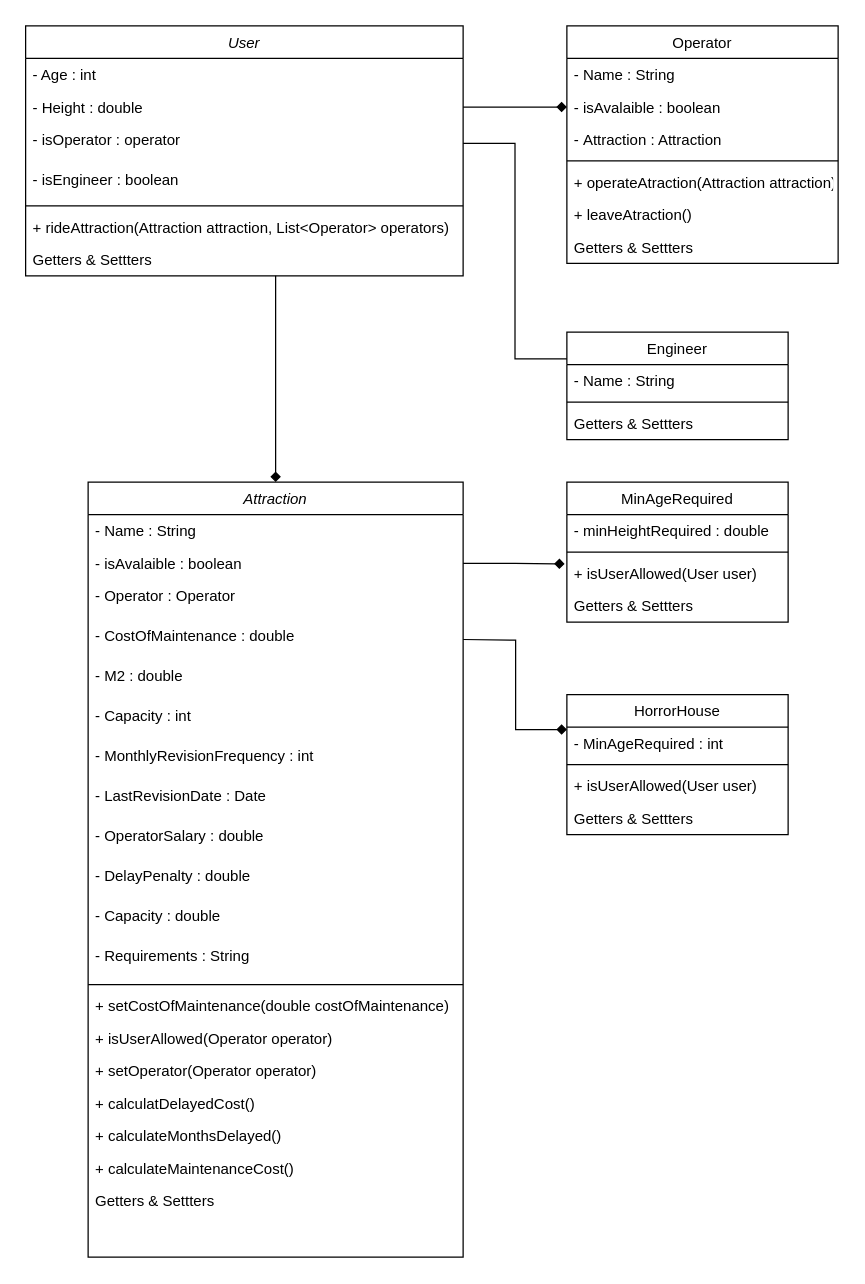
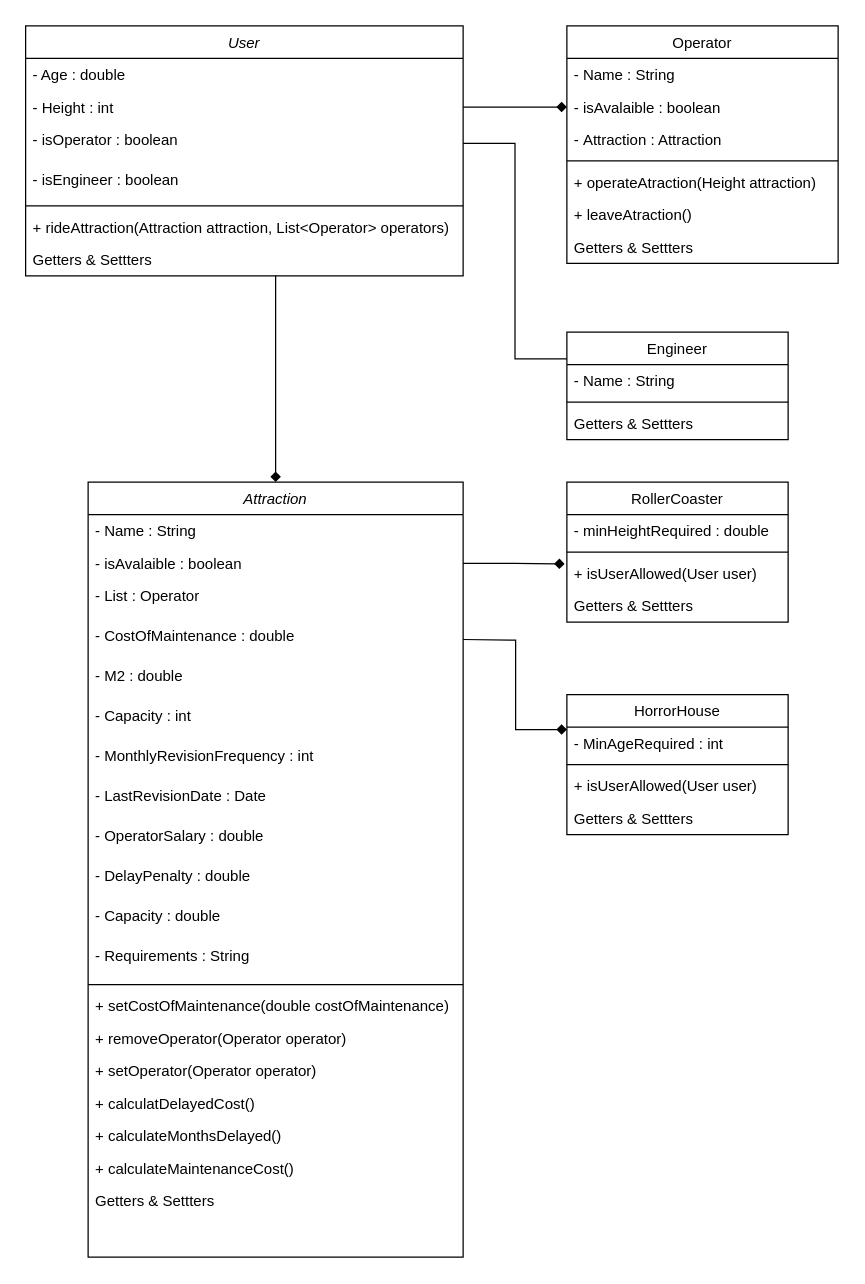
(69, 75) -> (82, 75)
(94, 108) -> (82, 108)
(123, 140) -> (117, 140)
(736, 183) -> (719, 183)
(677, 499) -> (677, 499)
(179, 596) -> (161, 596)
(228, 1039) -> (238, 1039)
